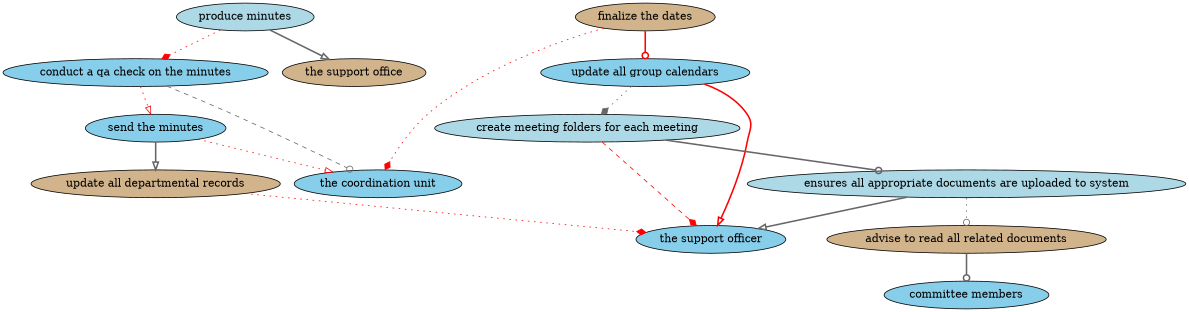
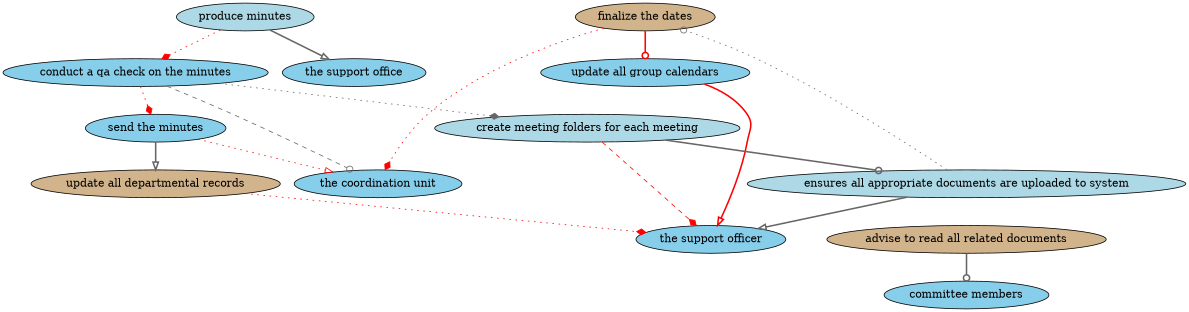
(354, 73) -> (354, 73)
(144, 96) -> (144, 96)
(620, 97) -> (354, 100)
(967, 209) -> (821, 92)
